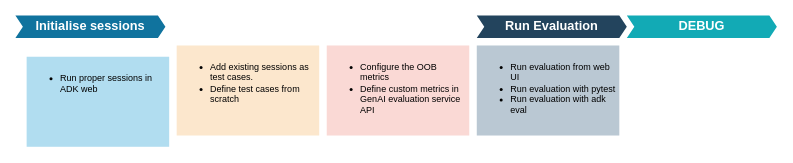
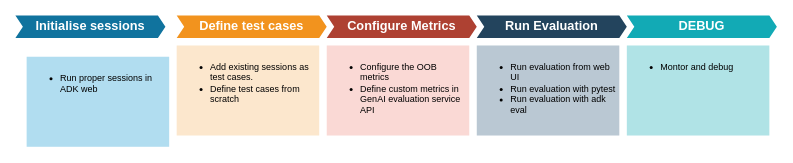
none -> (252, 27)
none -> (402, 27)
none -> (698, 90)
